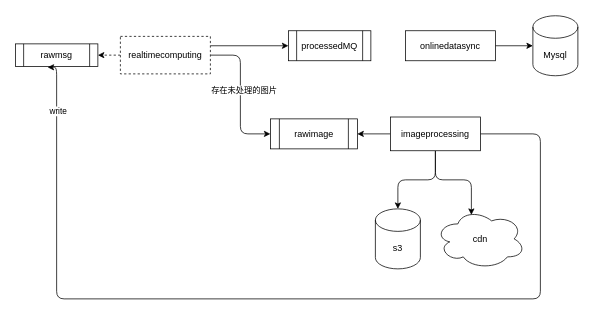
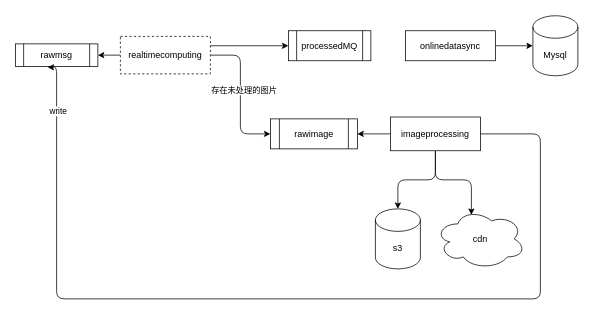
(111, 55) -> (111, 55)
